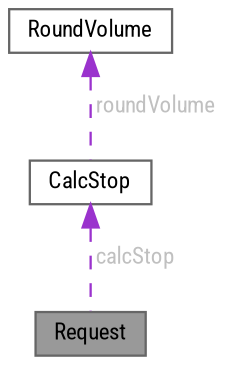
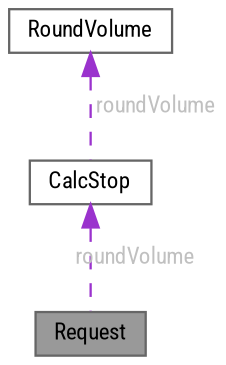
(133, 258) -> (133, 258)
